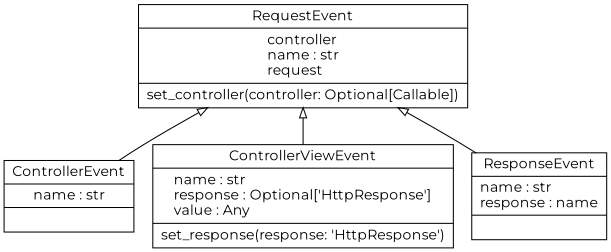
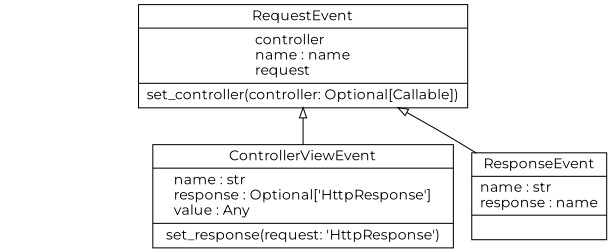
(303, 55) -> (303, 55)
(69, 196) -> none
(303, 235) -> (303, 235)
